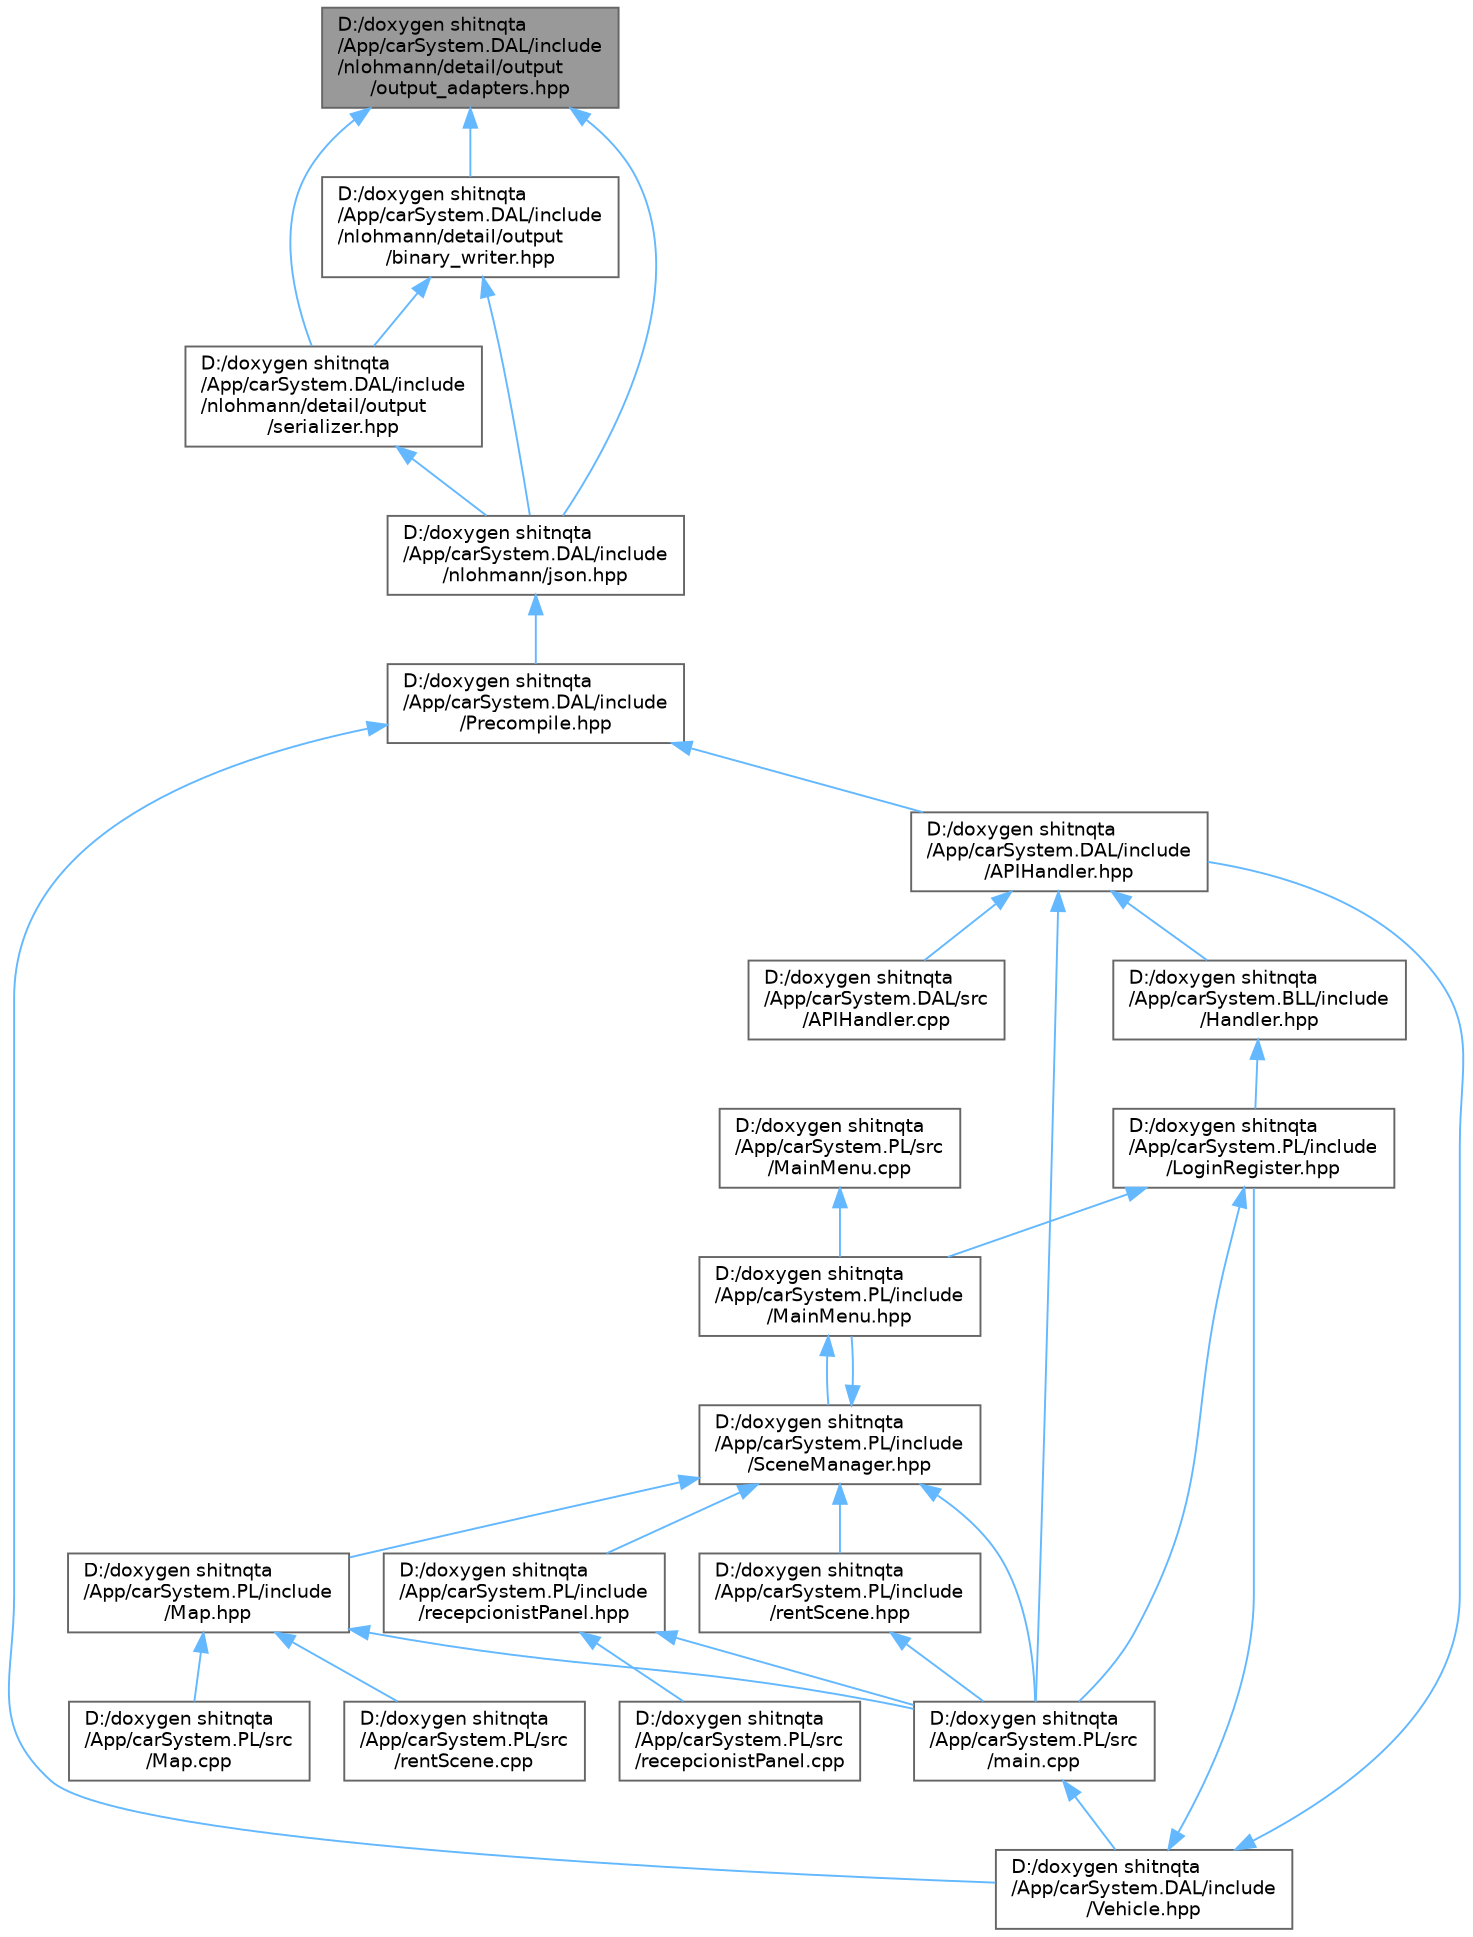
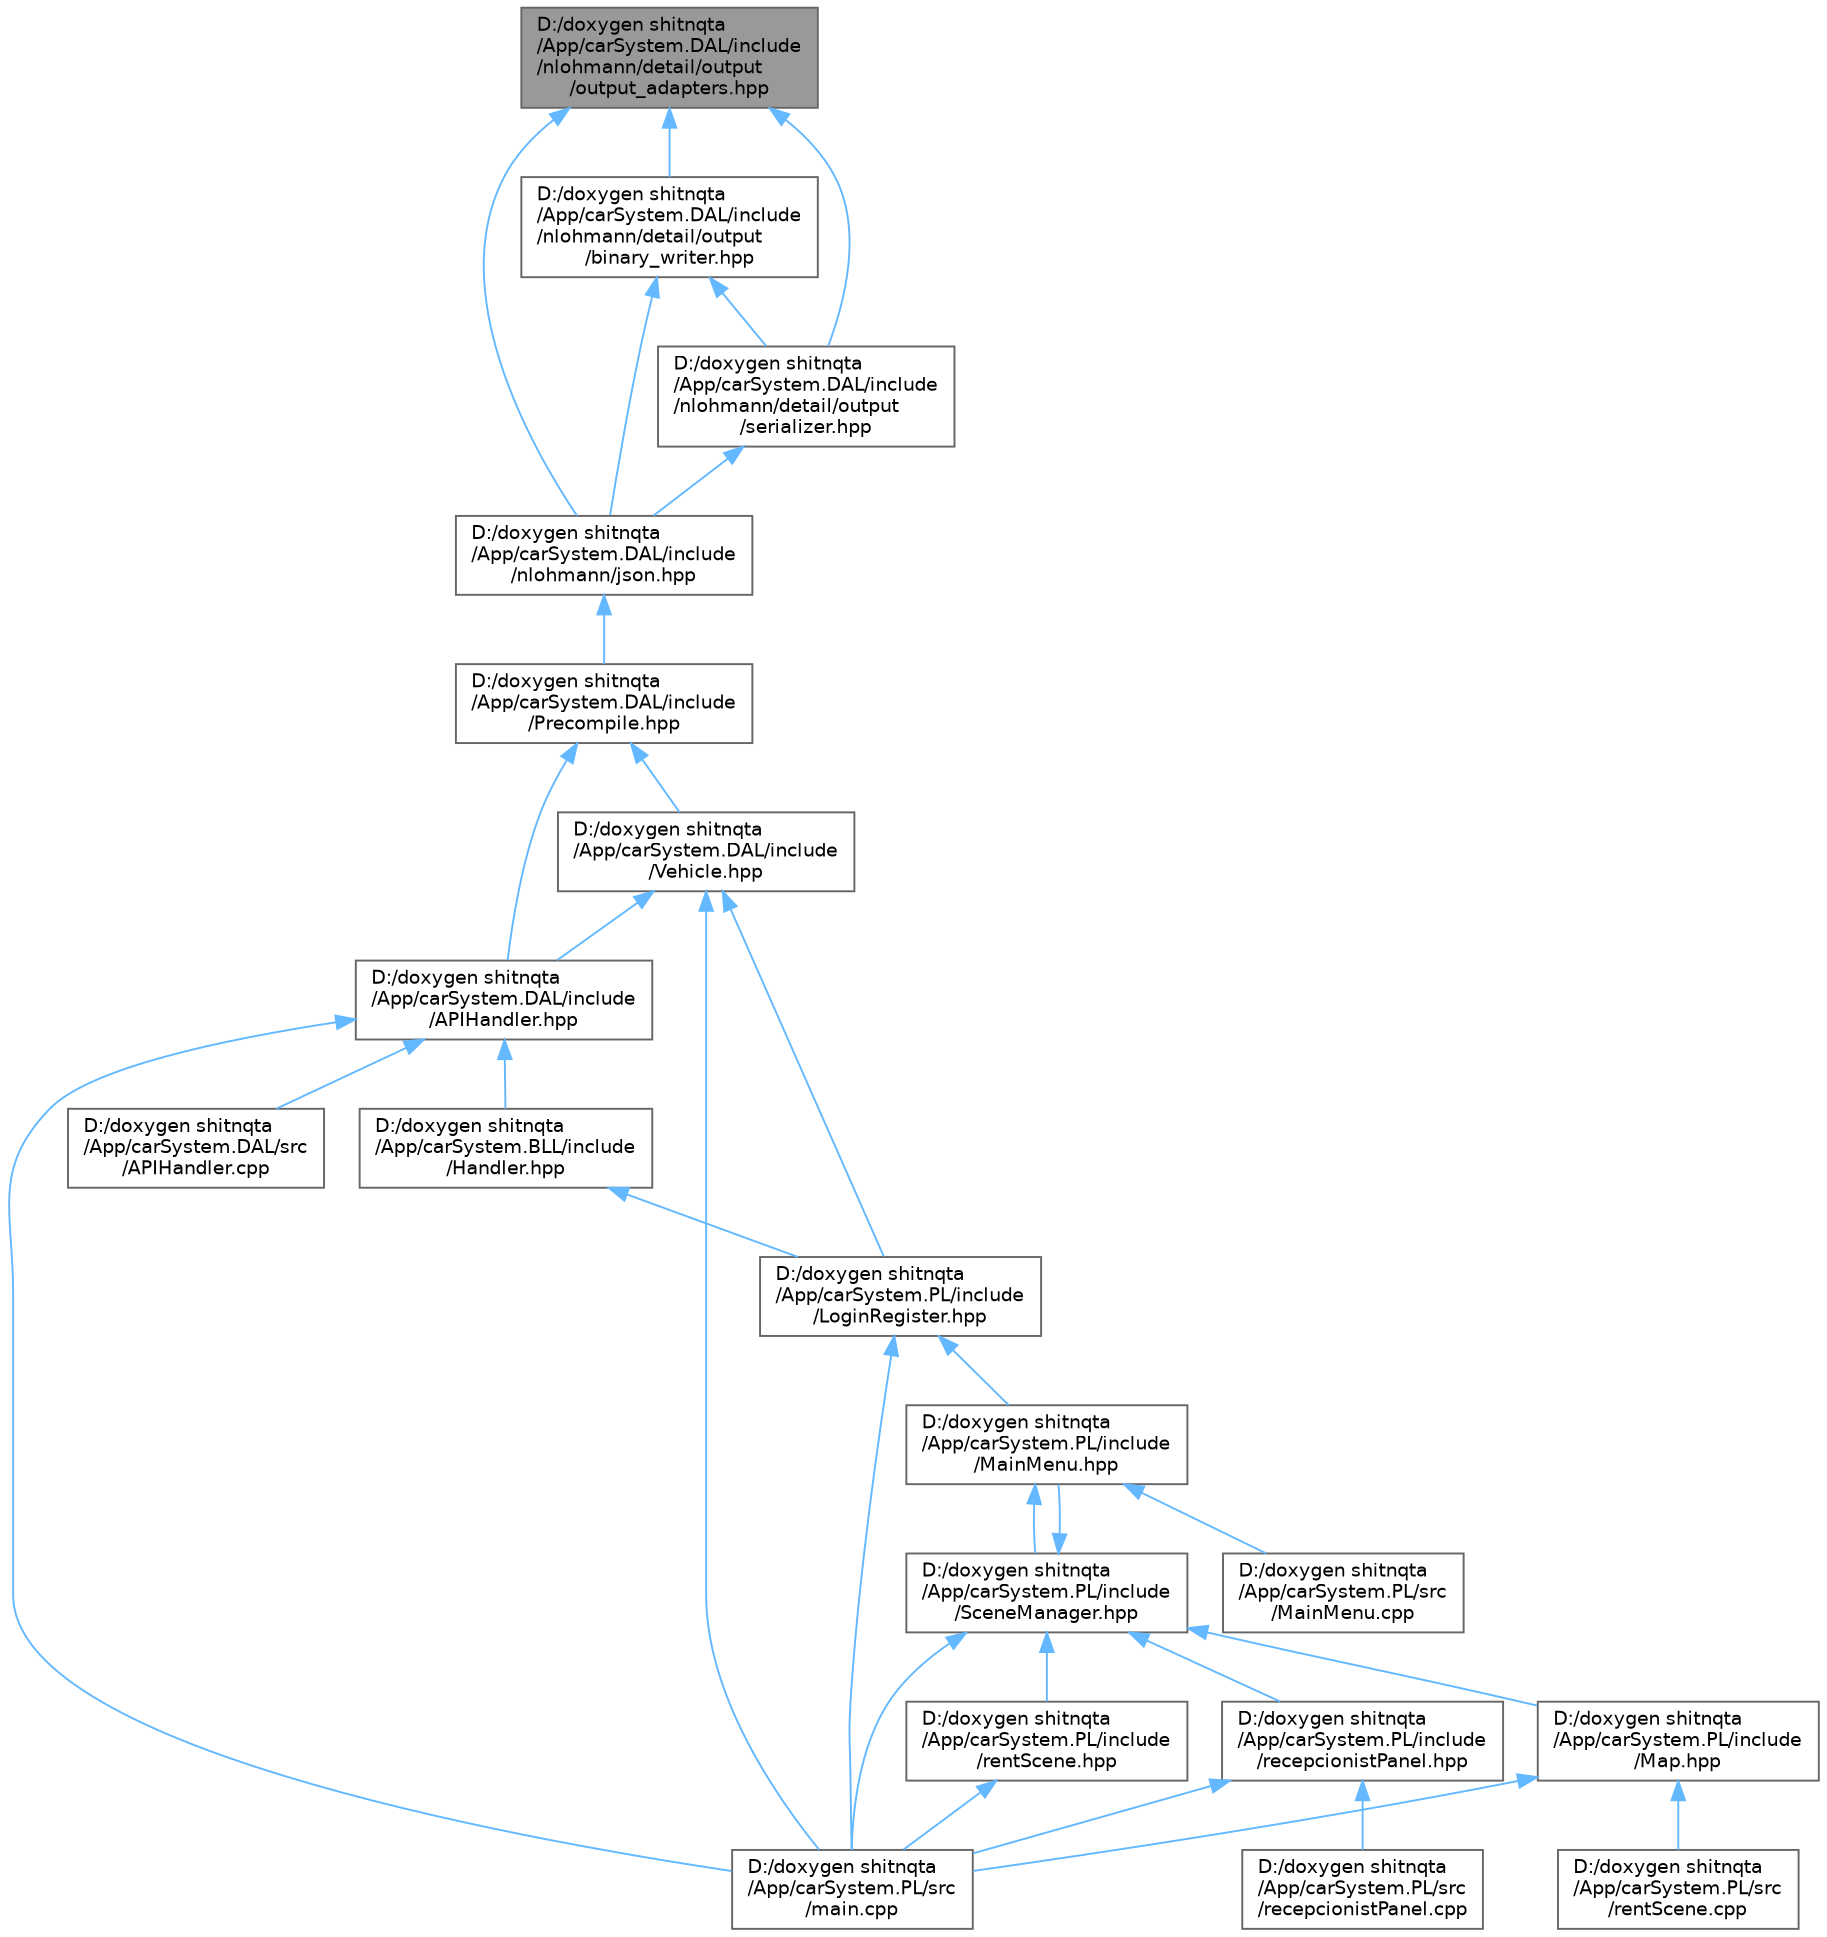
(840, 1232) -> (1204, 1523)
(189, 1741) -> none
(1095, 1823) -> (706, 1395)
